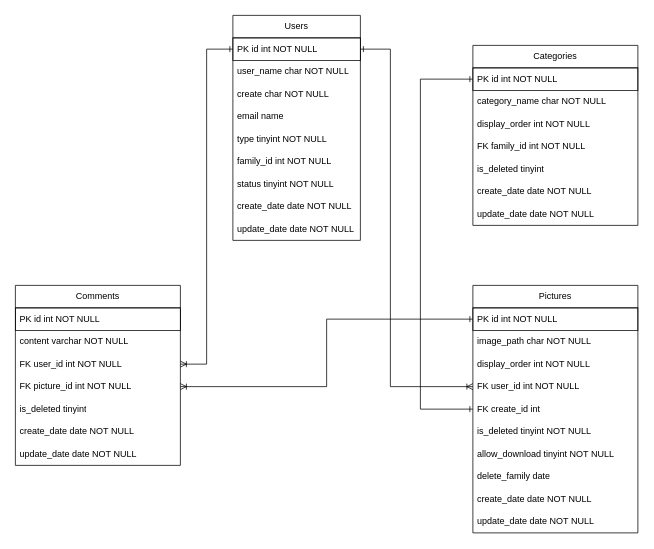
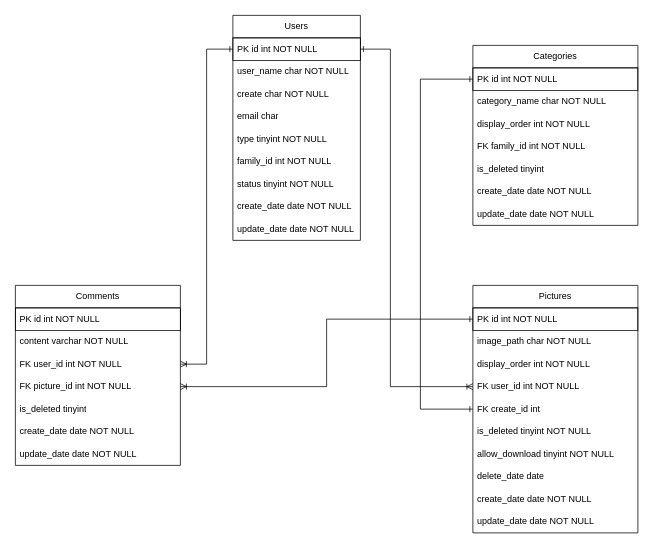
(259, 117) -> (259, 117)
(518, 477) -> (515, 477)
